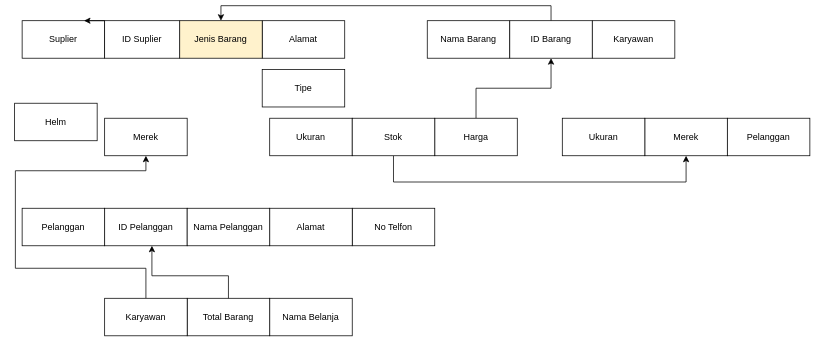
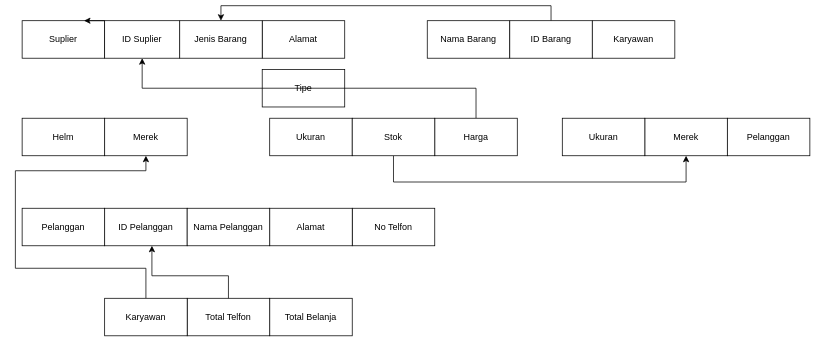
(221, 39) -> (221, 39)
(513, 88) -> (310, 88)
(56, 122) -> (63, 137)
(228, 317) -> (228, 317)
(311, 317) -> (311, 317)
